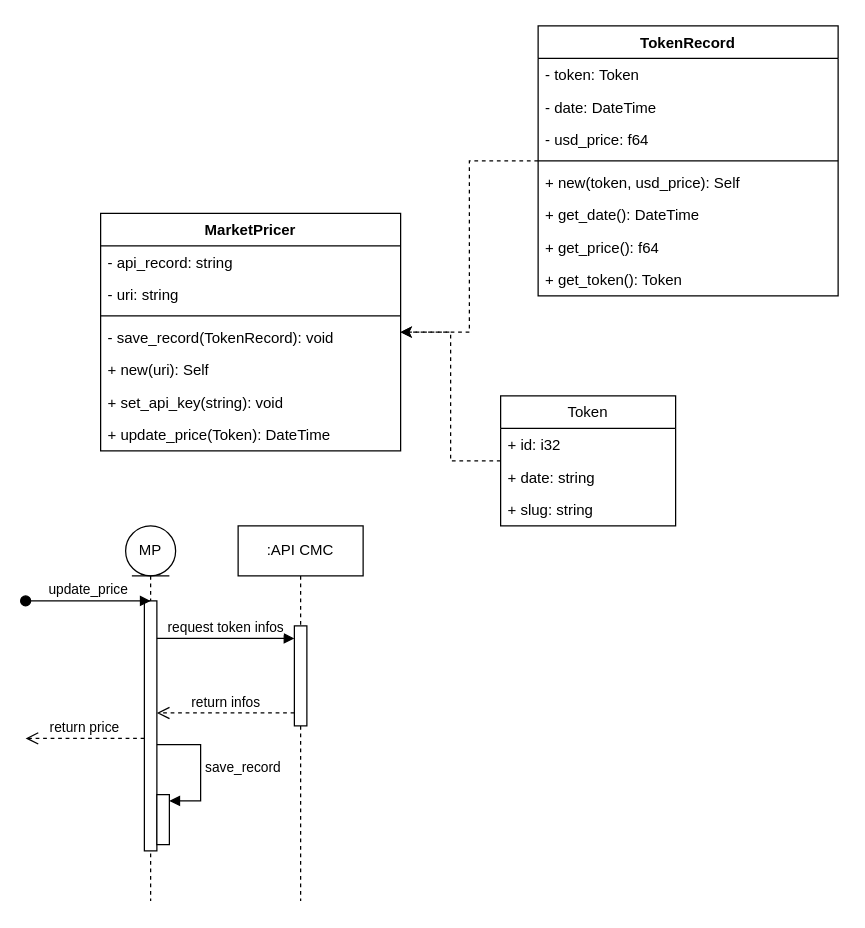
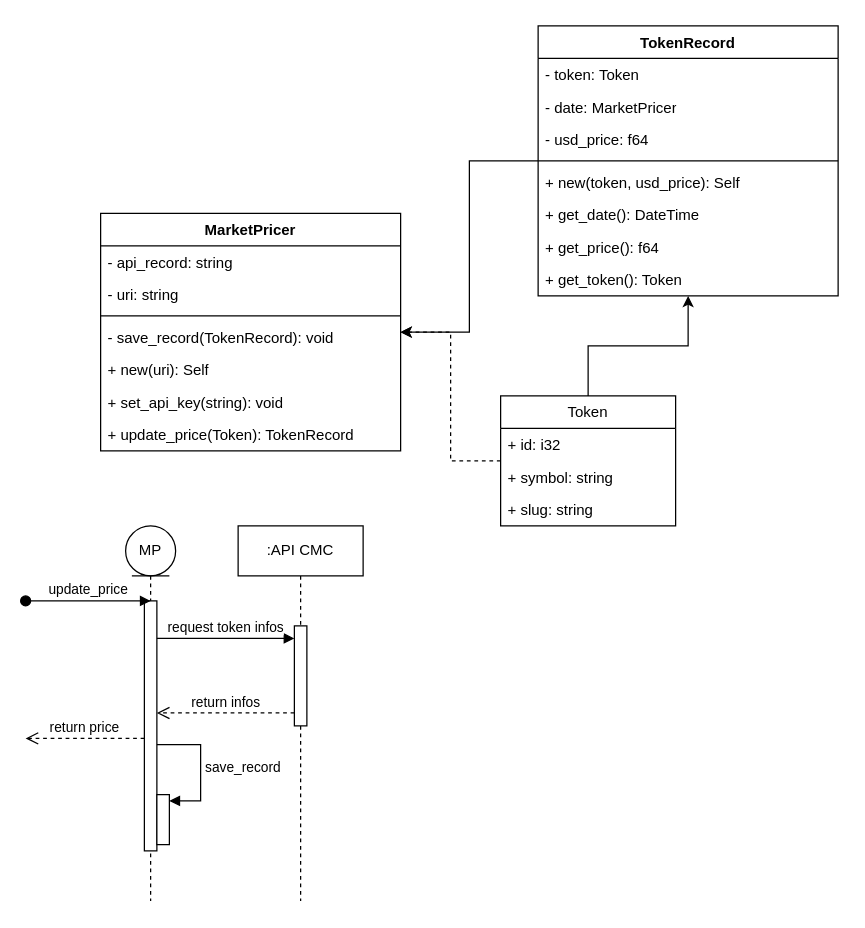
(605, 108) -> (622, 108)
(469, 222) -> (469, 222)
none -> (635, 346)
(229, 436) -> (243, 436)
(559, 478) -> (566, 478)
